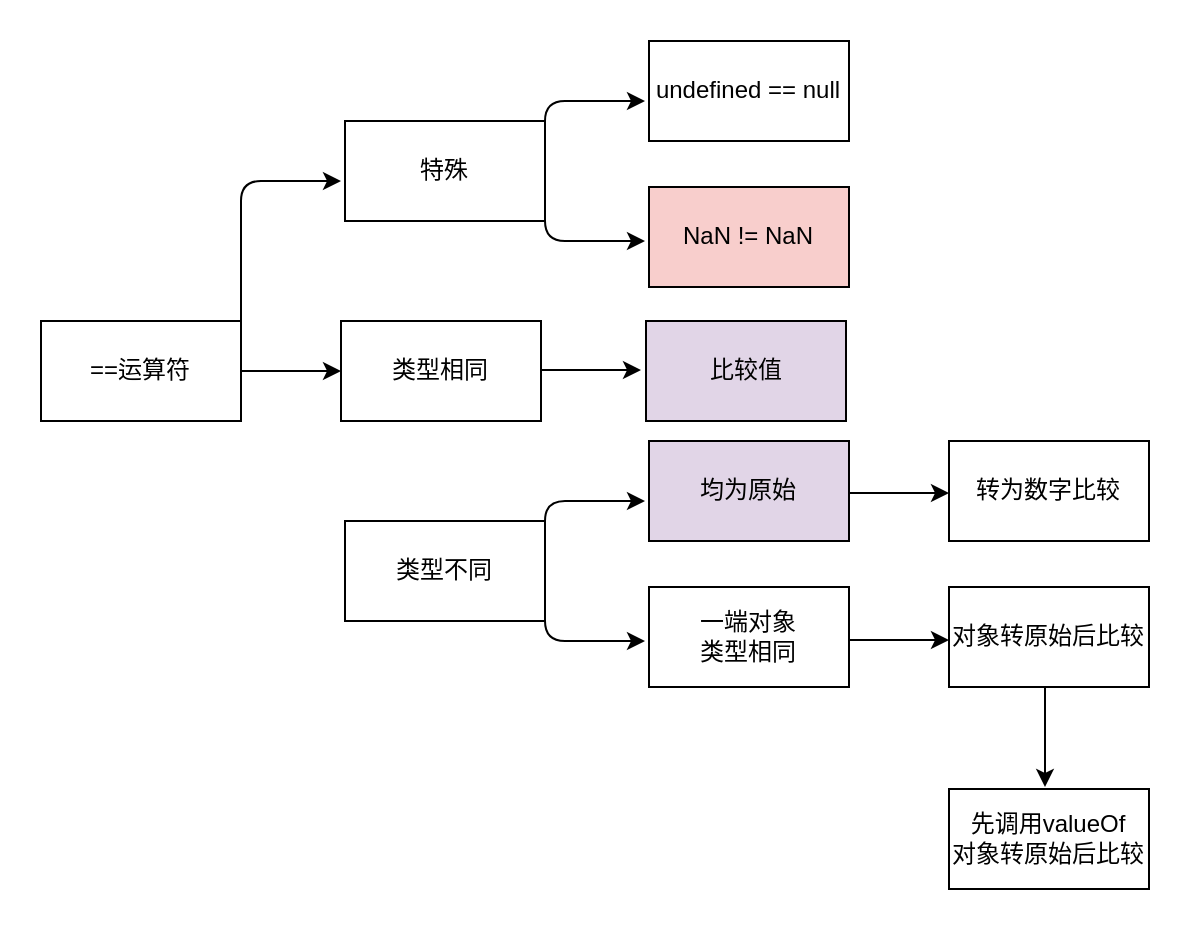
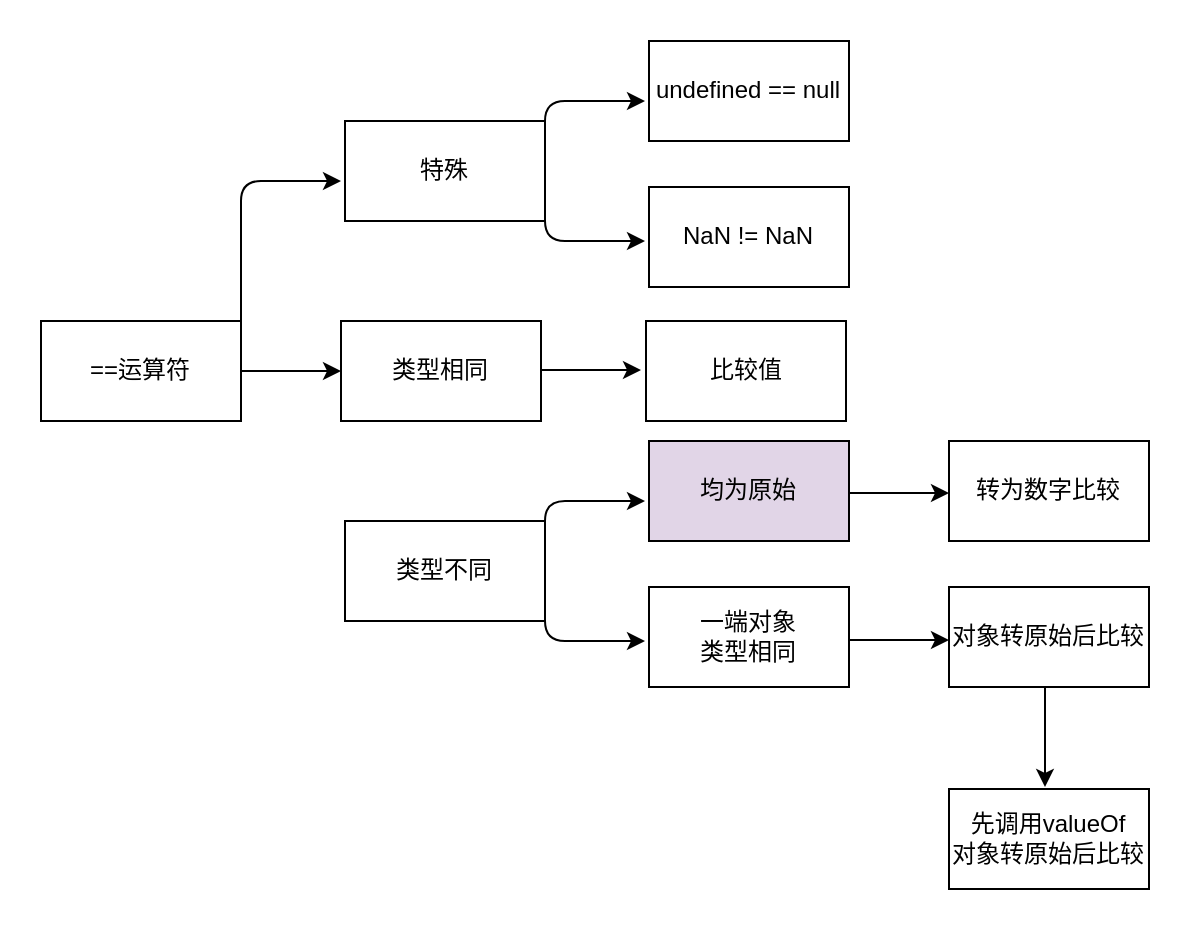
(749, 237) -> (749, 237)
(746, 371) -> (746, 371)
